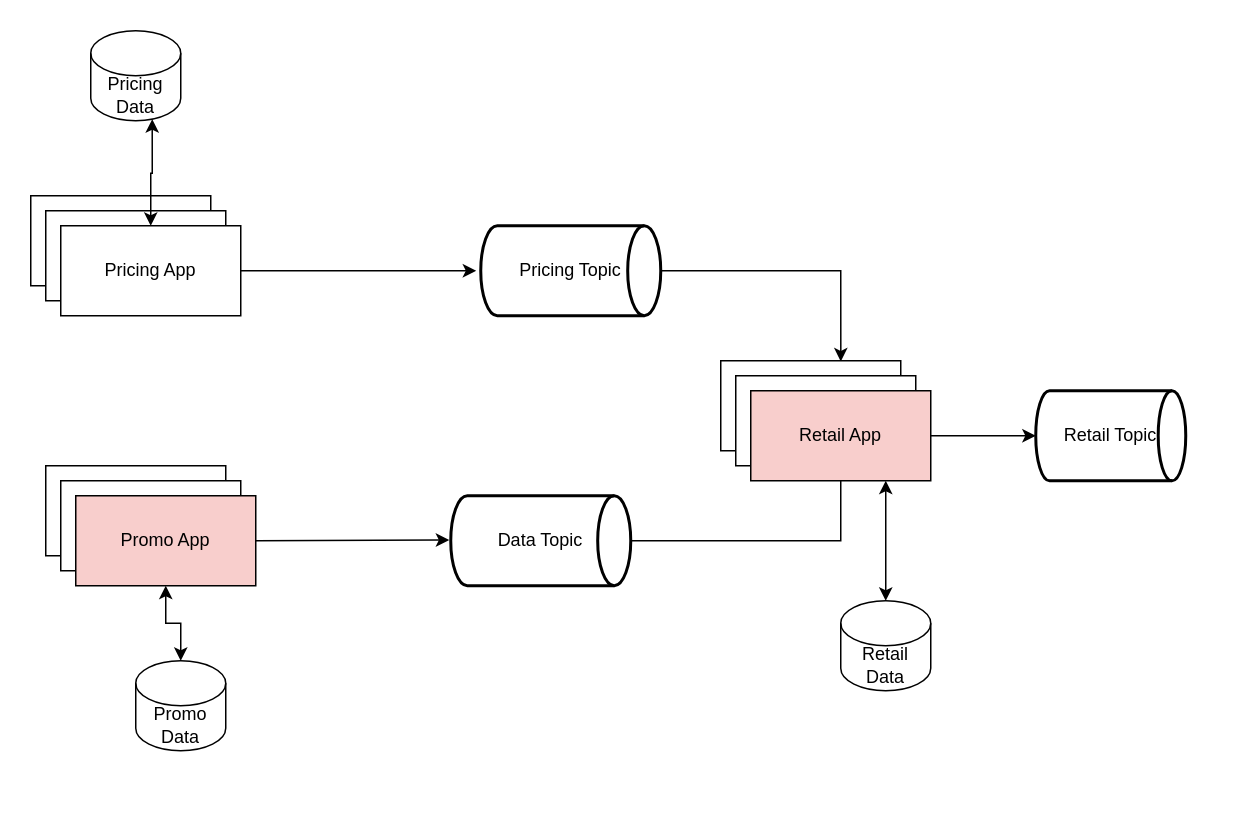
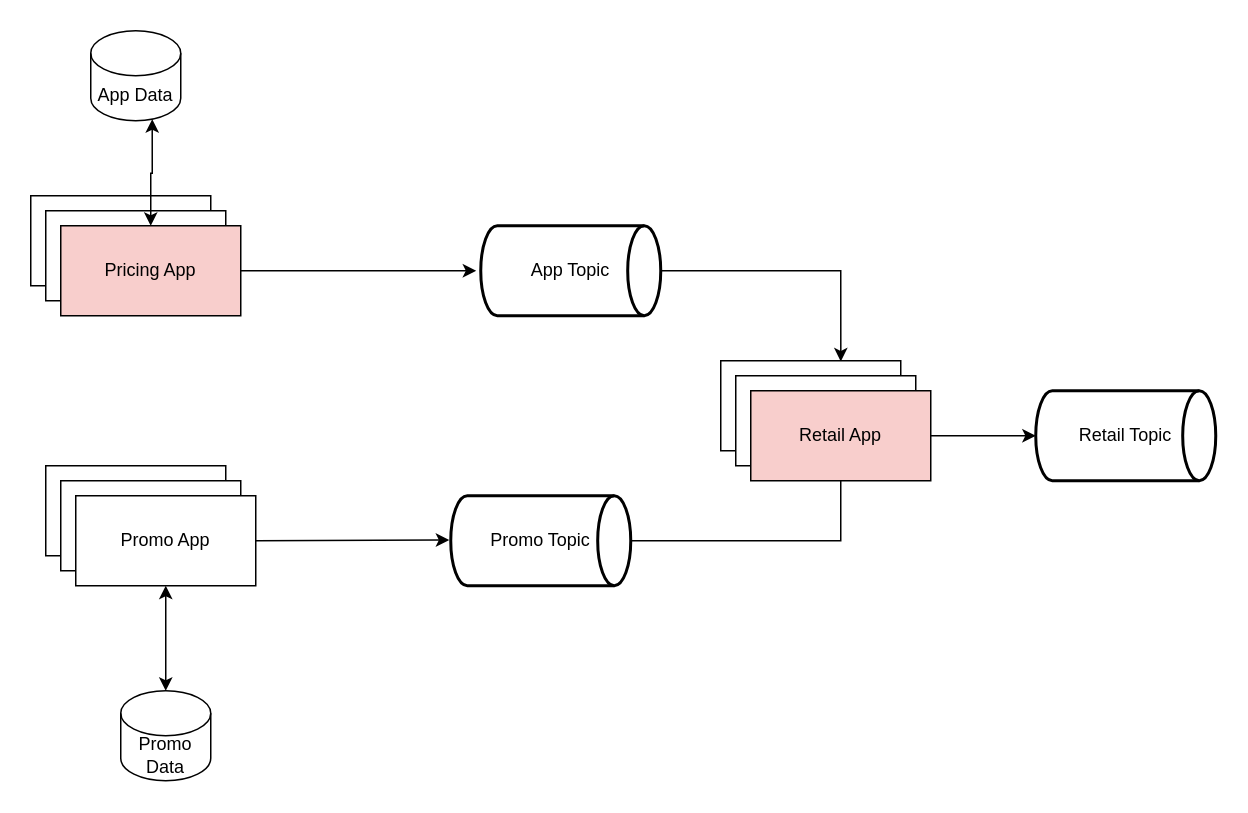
(136, 95) -> (136, 95)
(151, 271) -> (151, 271)
(571, 271) -> (571, 271)
(1111, 436) -> (1126, 436)
(166, 541) -> (166, 541)
(541, 541) -> (541, 541)
(886, 541) -> none
(886, 646) -> none
(181, 706) -> (166, 736)
